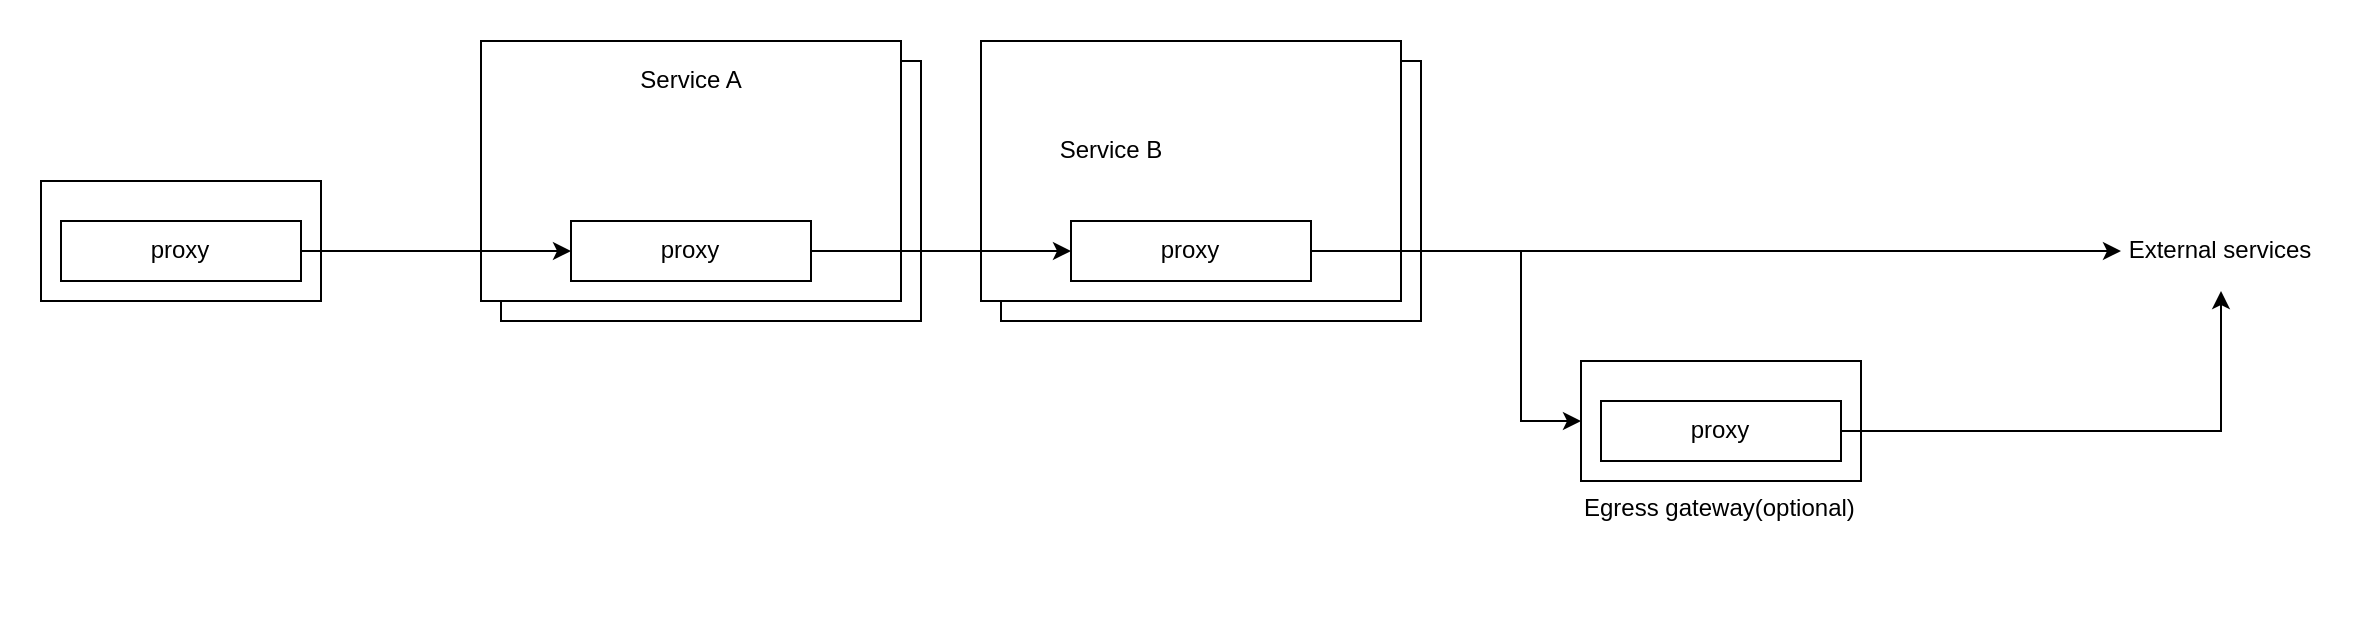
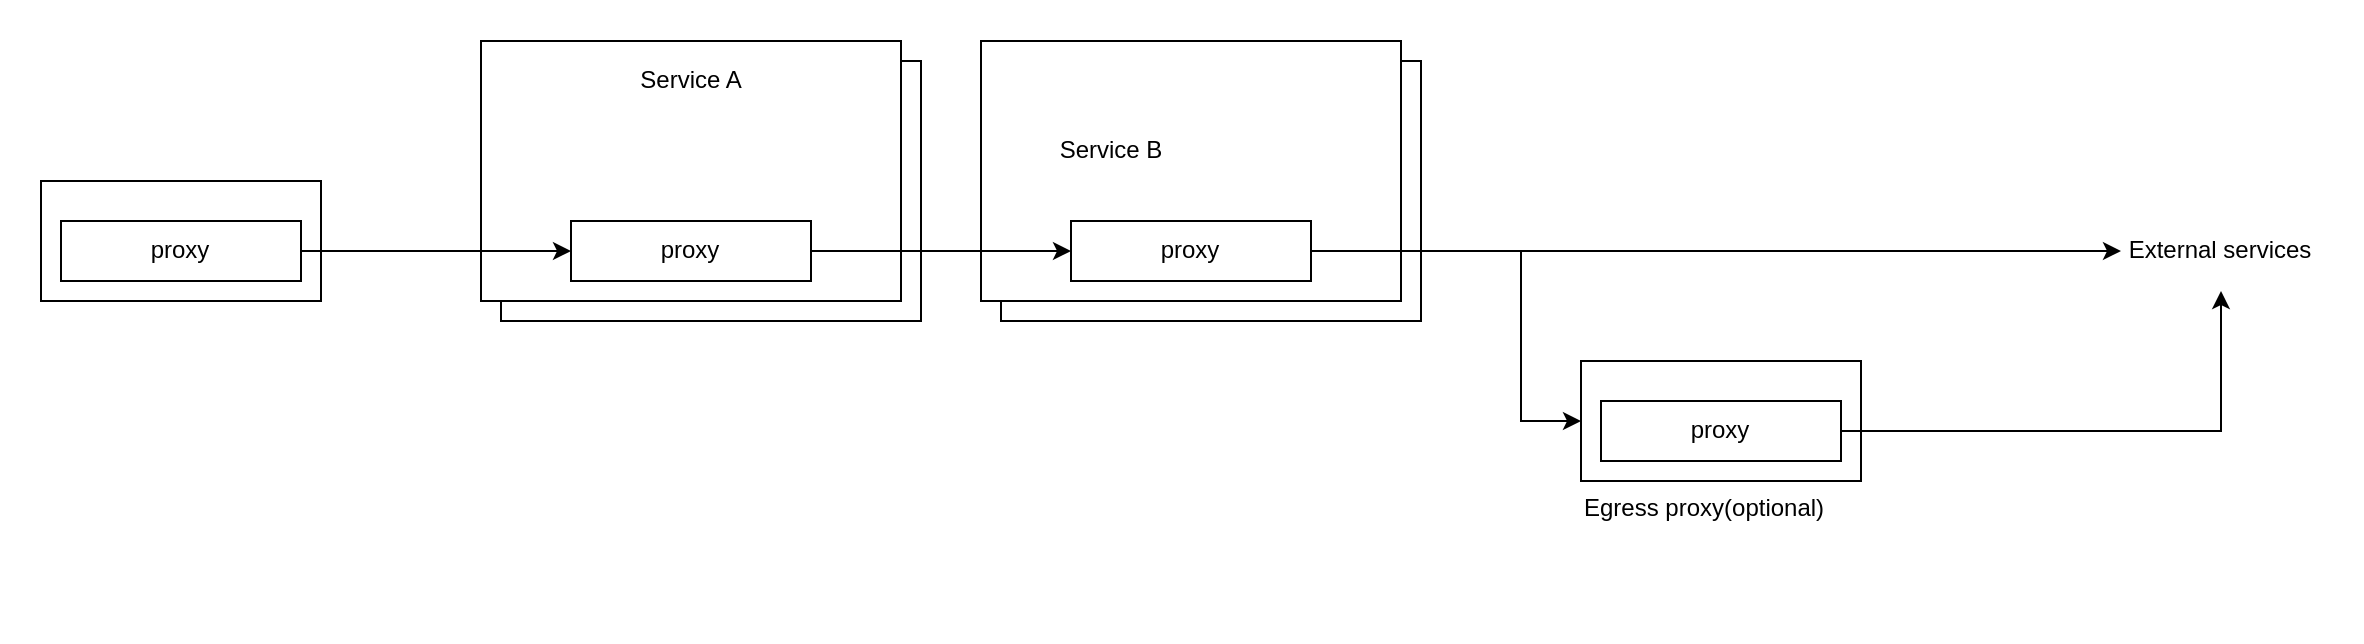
(1723, 524) -> (1723, 524)
